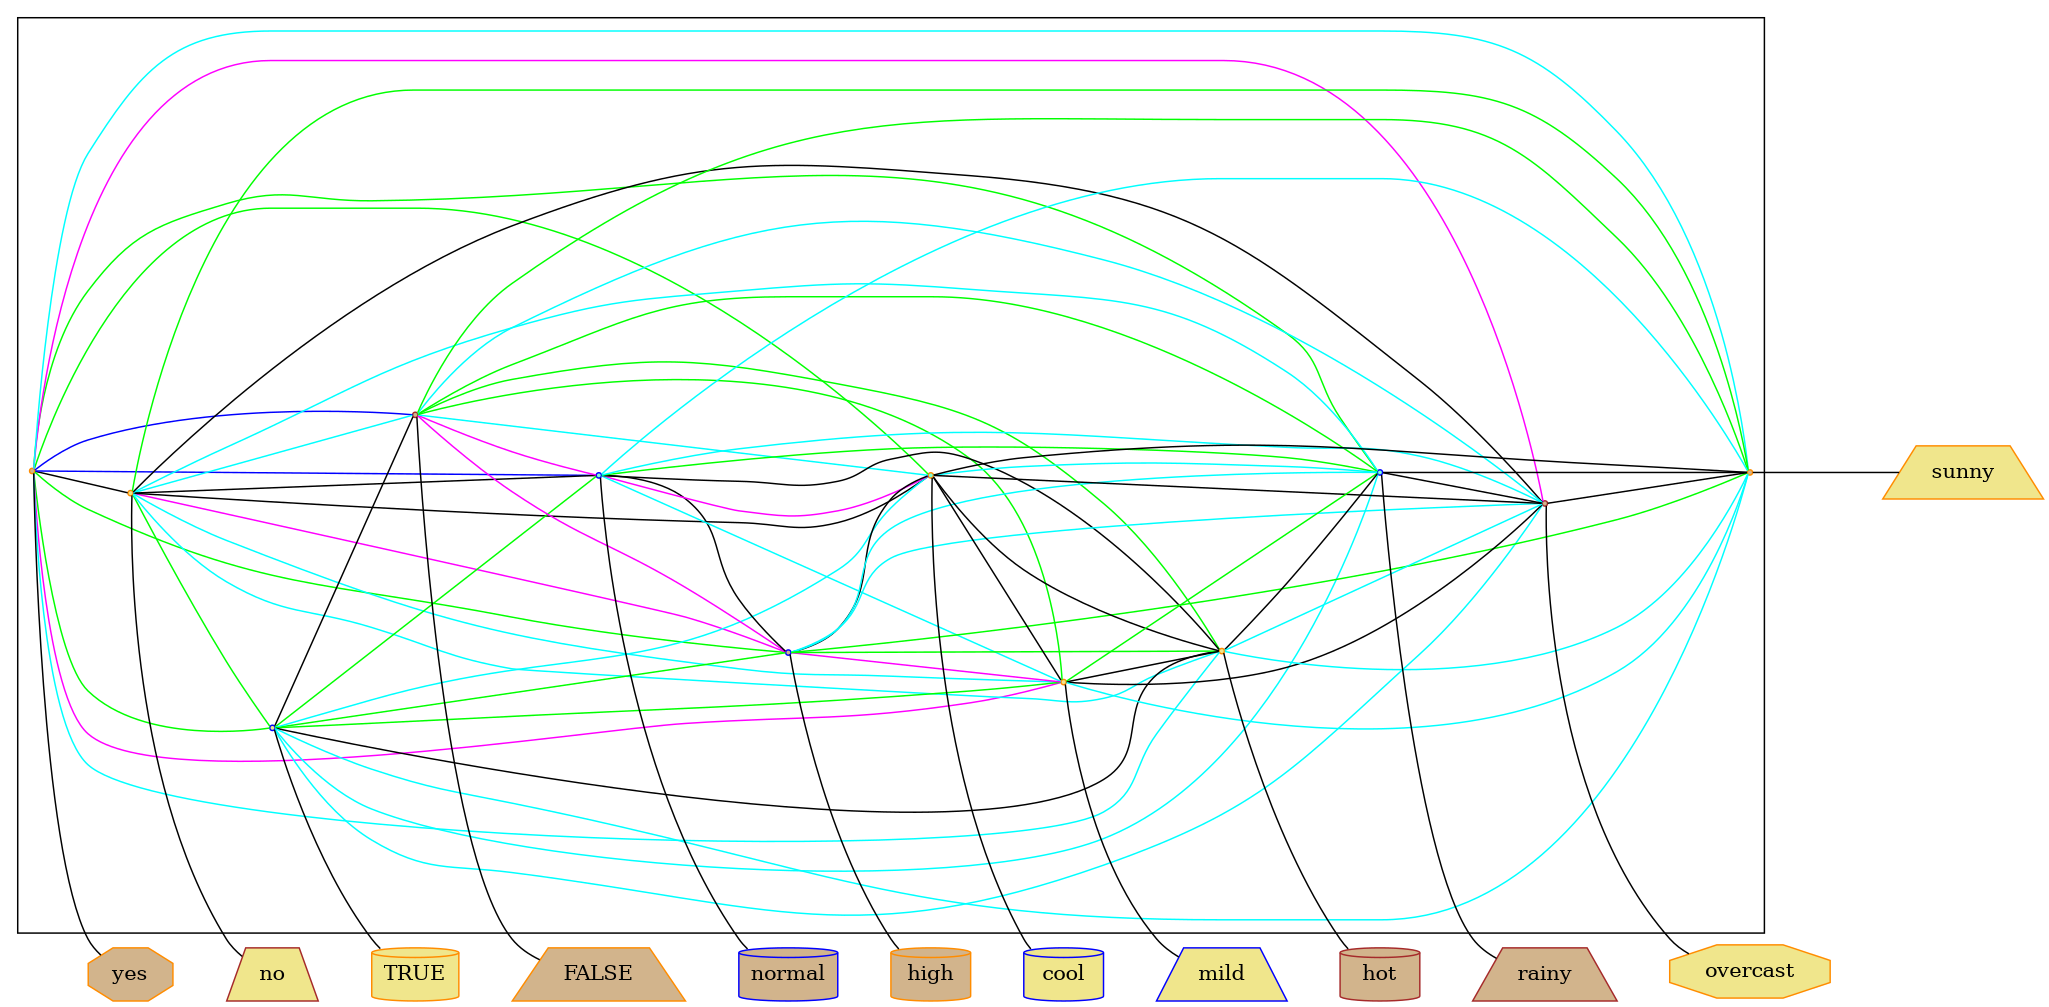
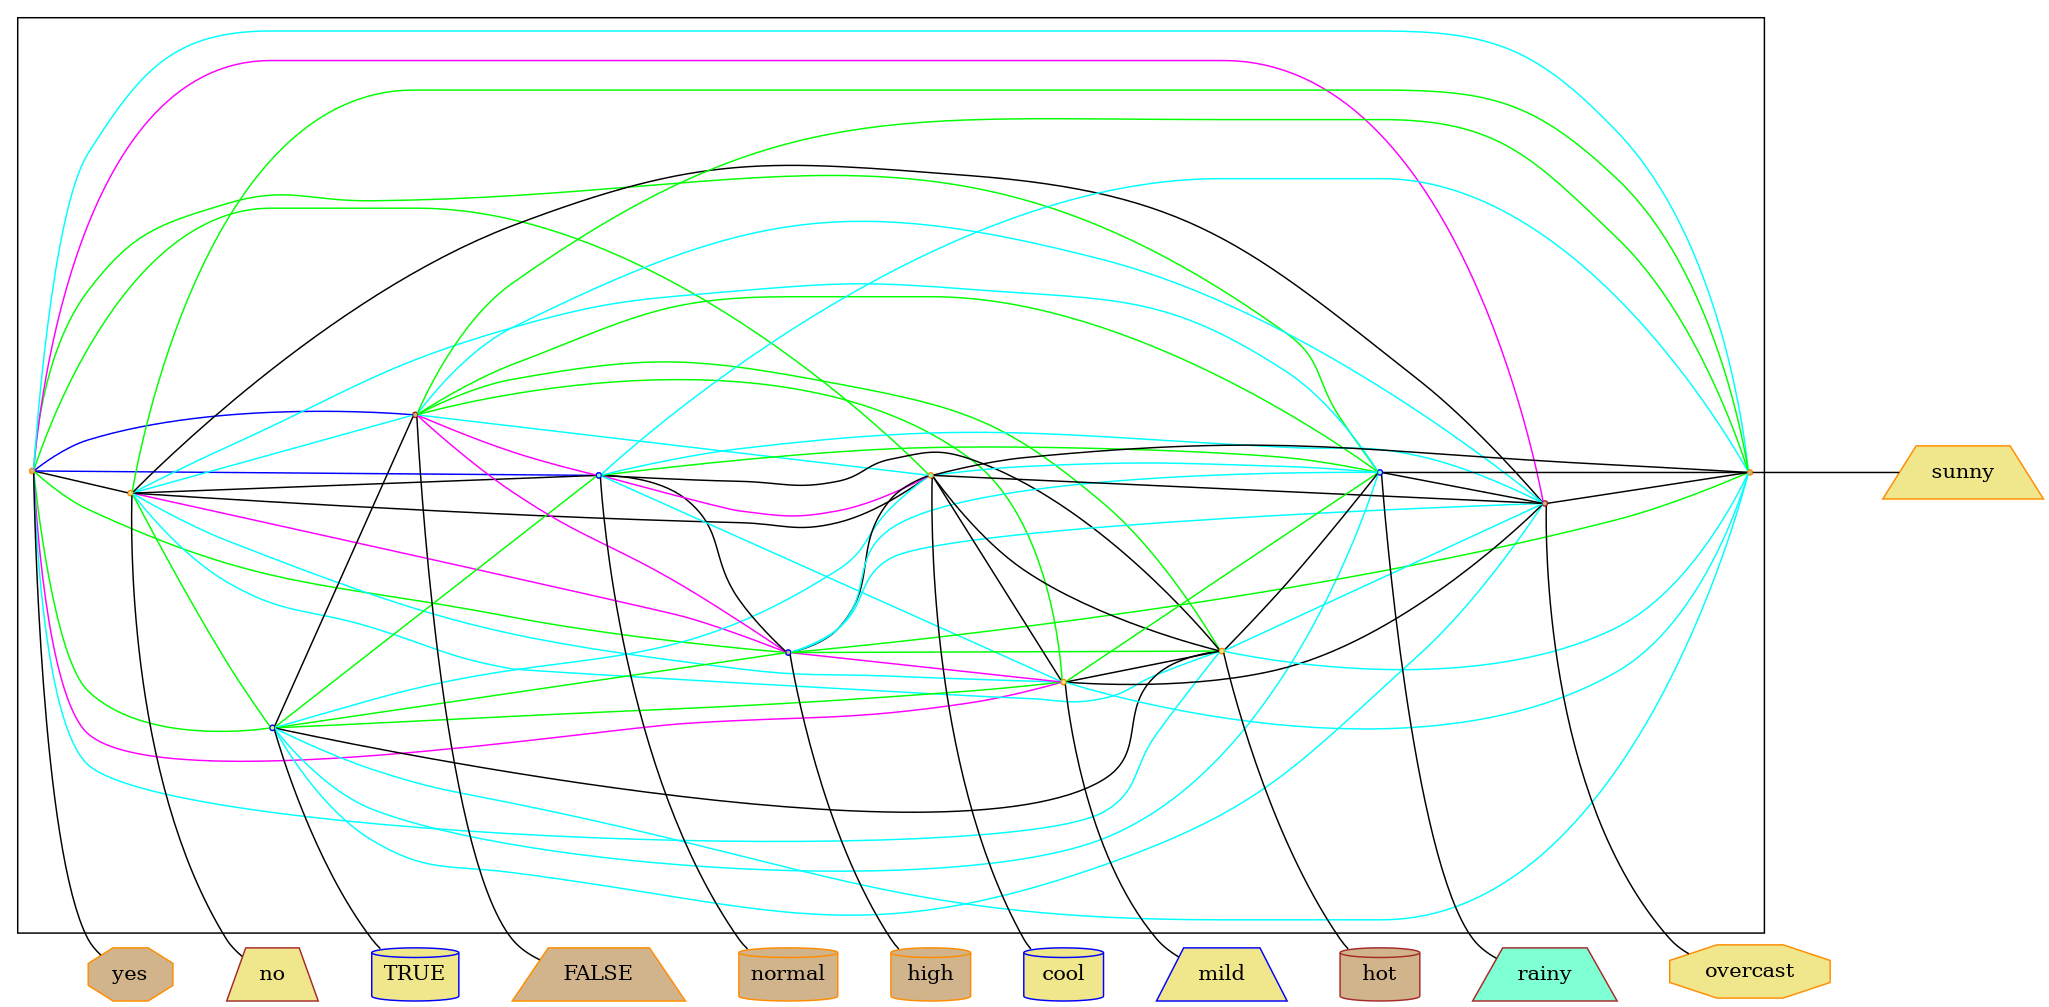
(415, 974) -> (415, 974)
(788, 974) -> (788, 974)
(1545, 974) -> (1545, 974)
